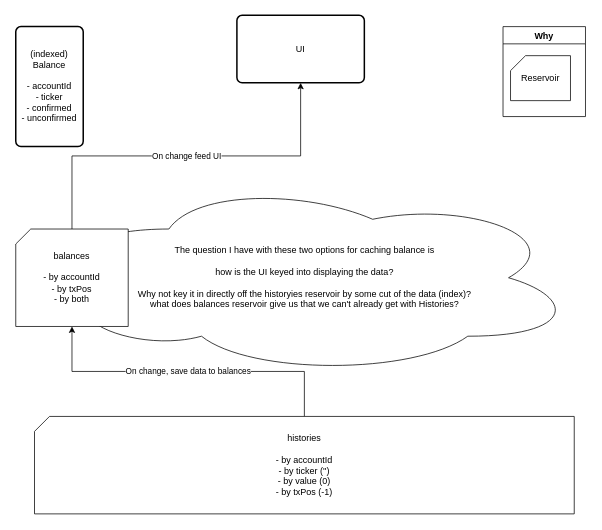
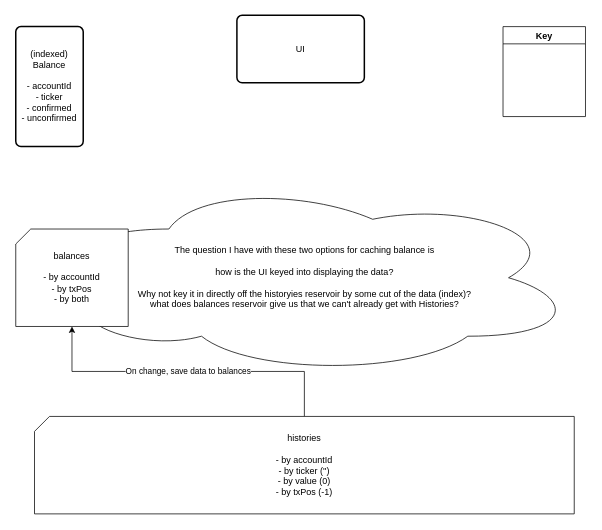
(544, 36) -> (544, 36)
(540, 78) -> none
(186, 156) -> none
